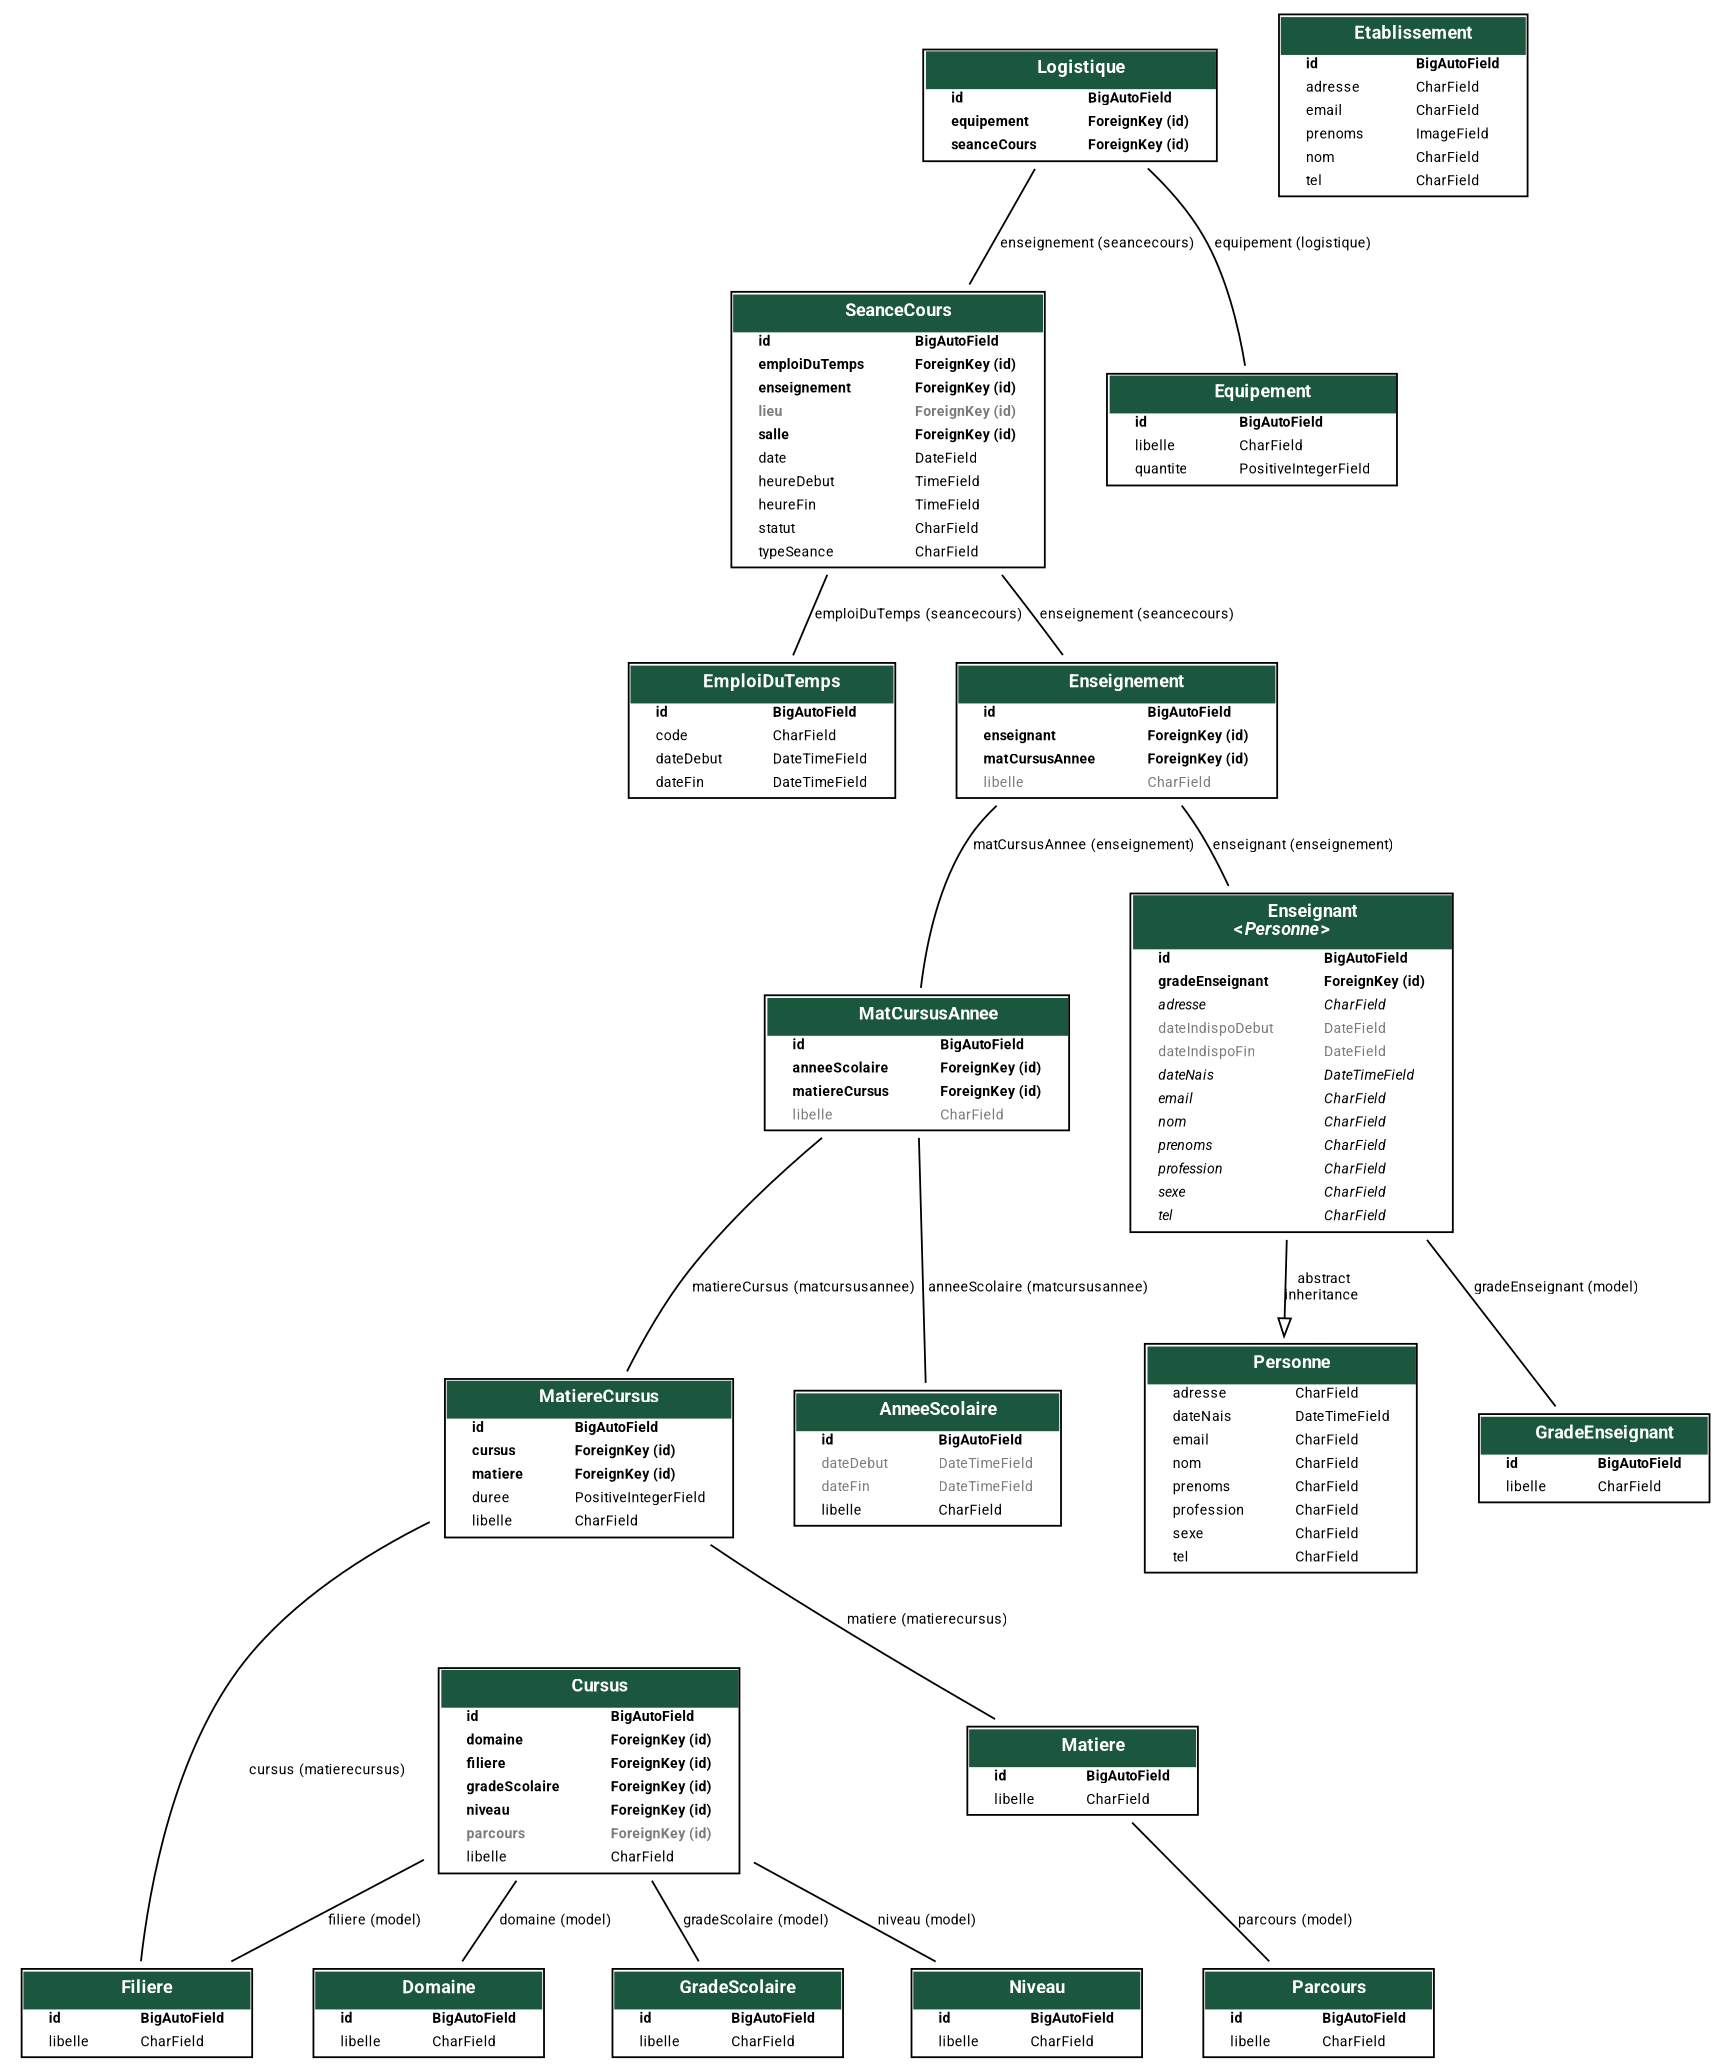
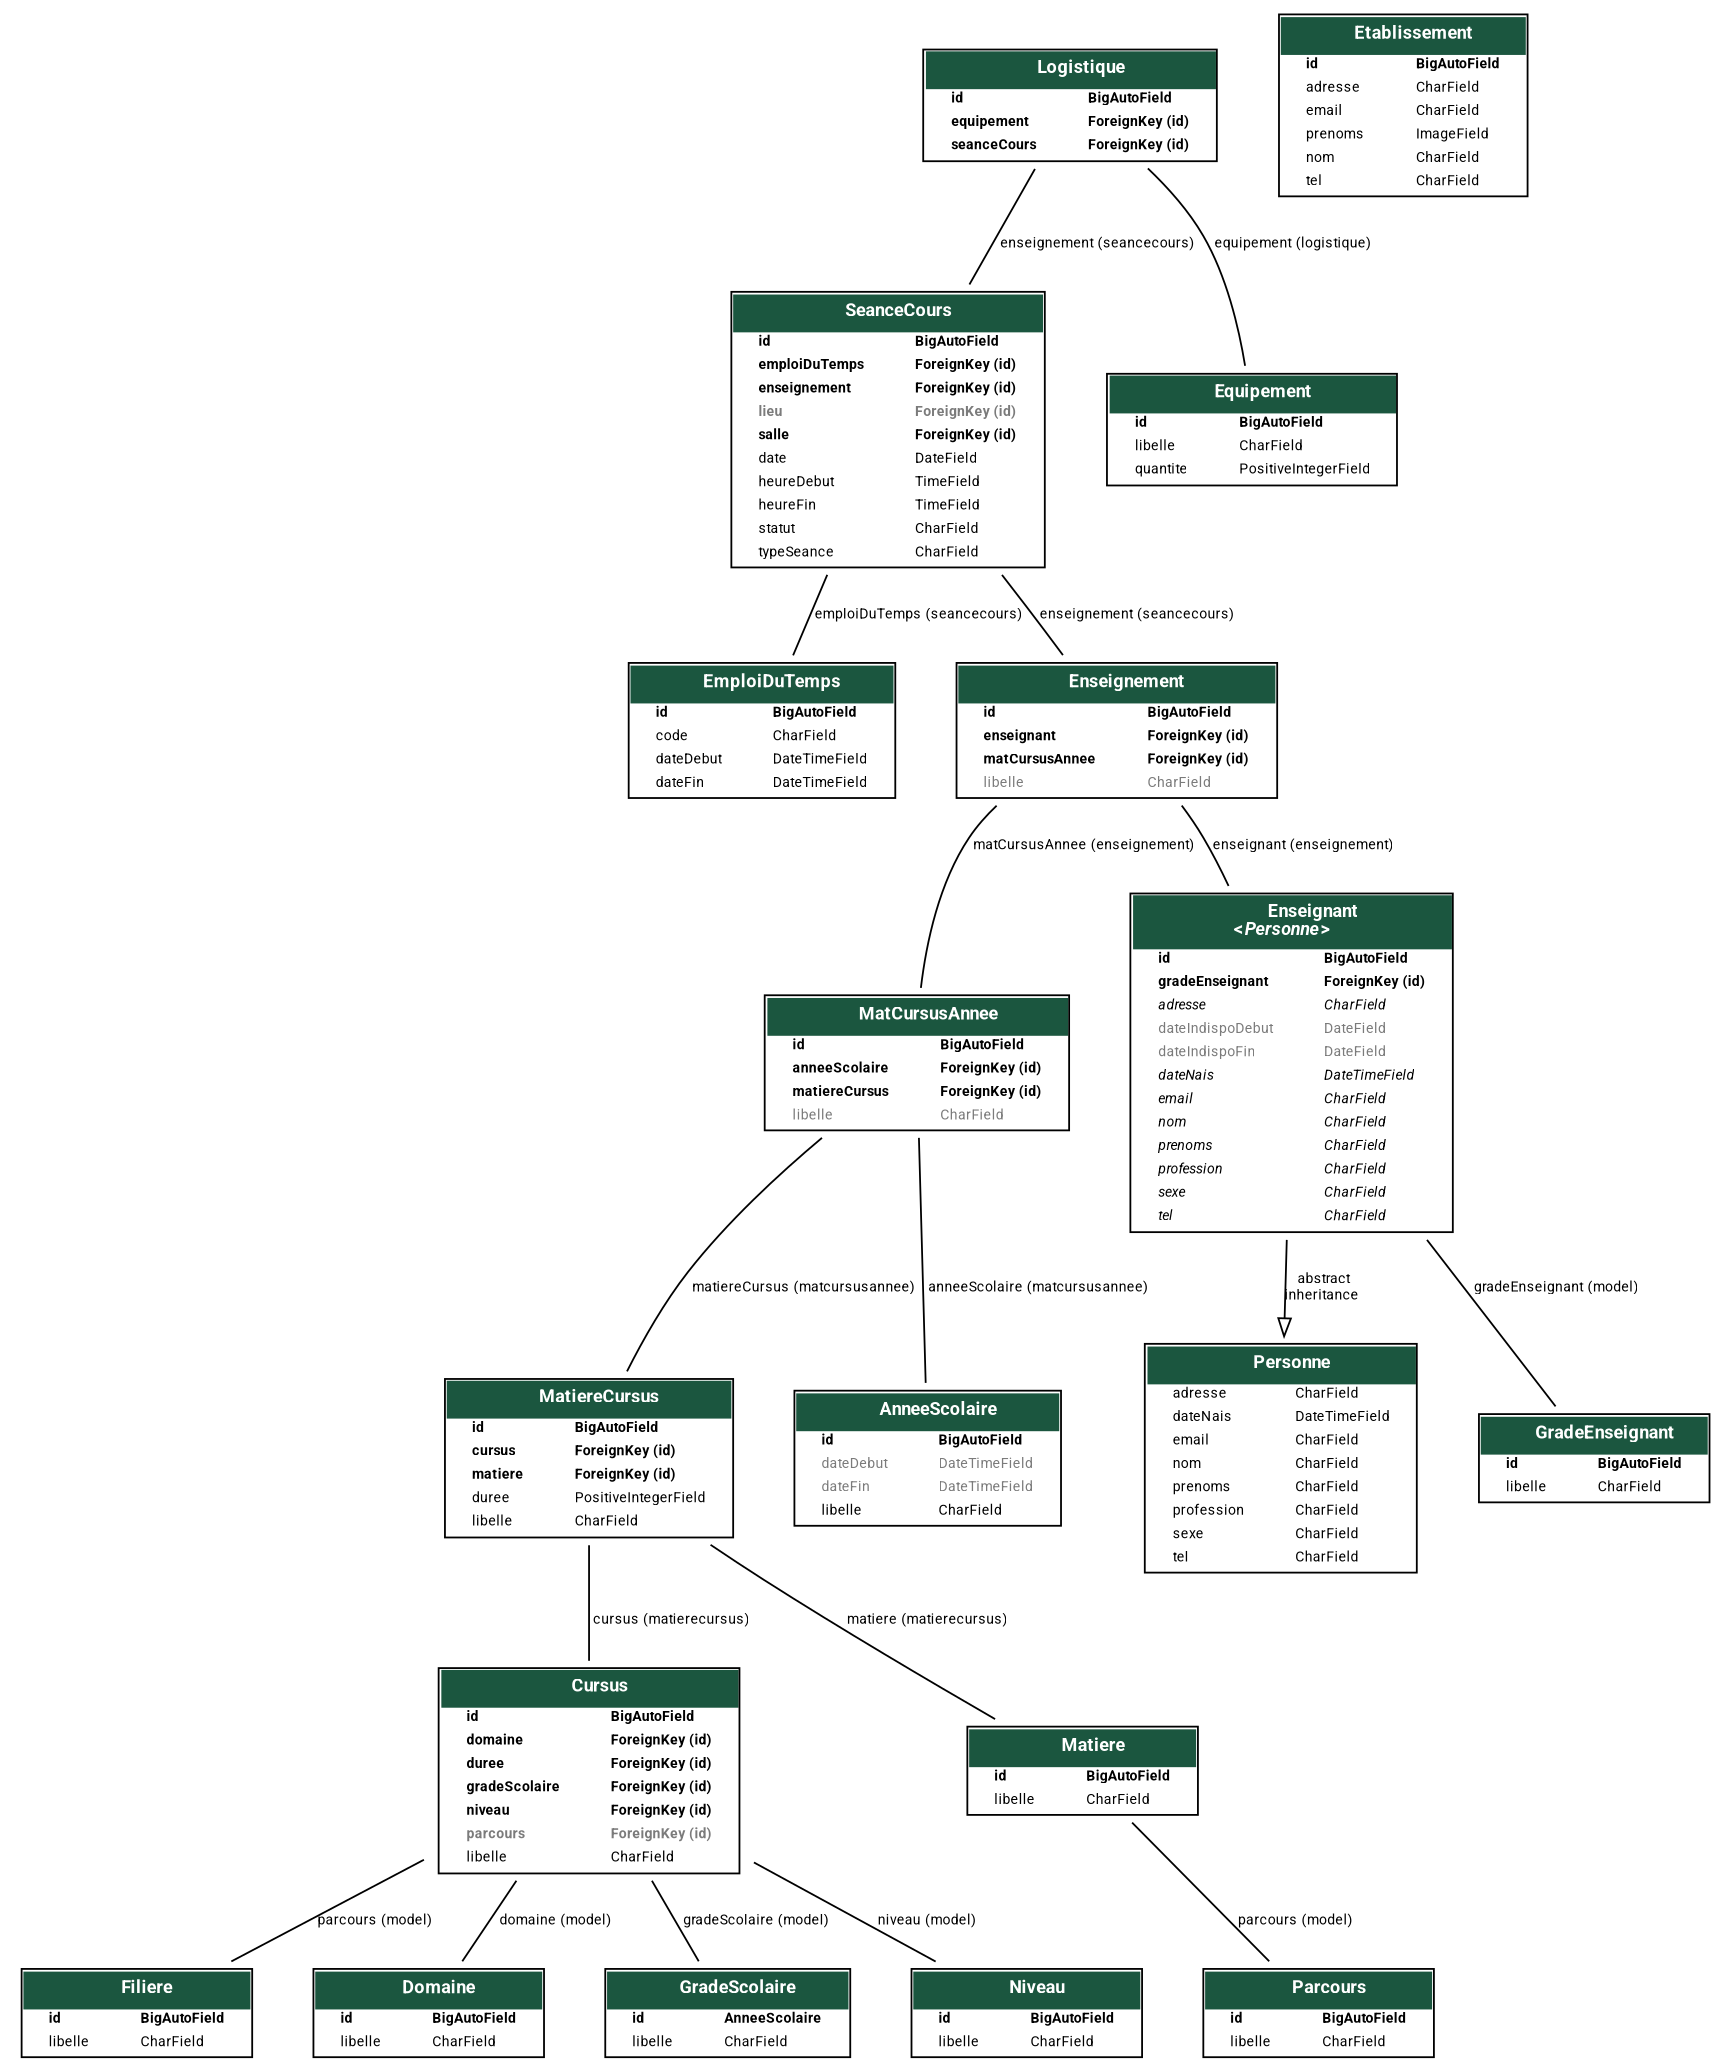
(220, 1697) -> (589, 1603)
(486, 1764) -> (486, 1764)
(374, 1921) -> (374, 1921)
(774, 2018) -> (774, 2018)
